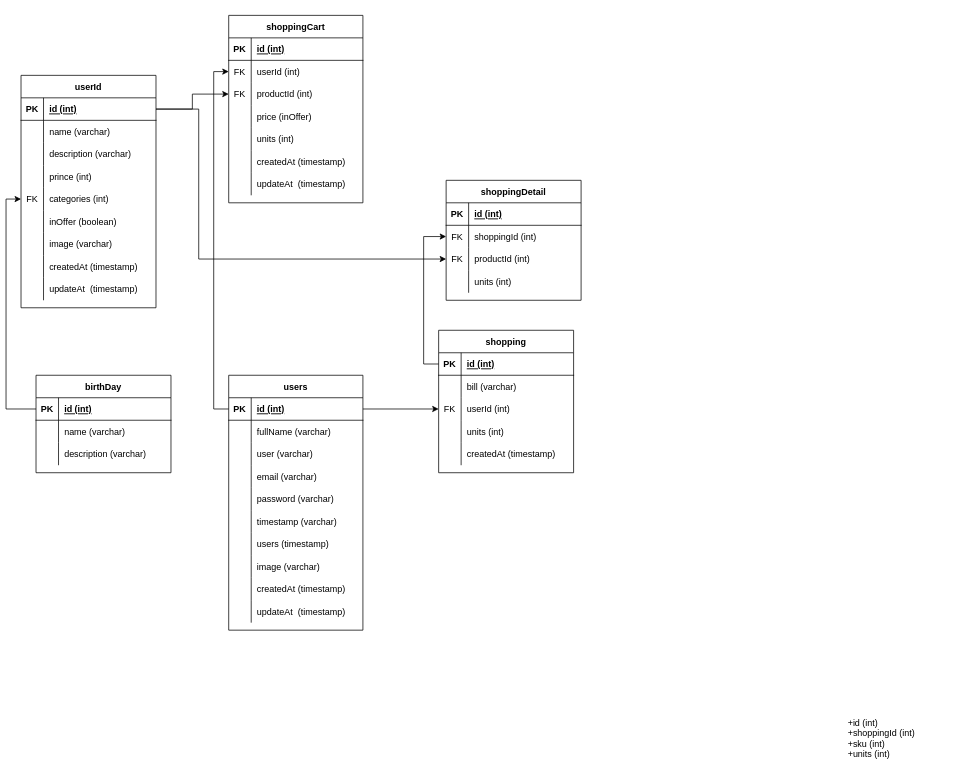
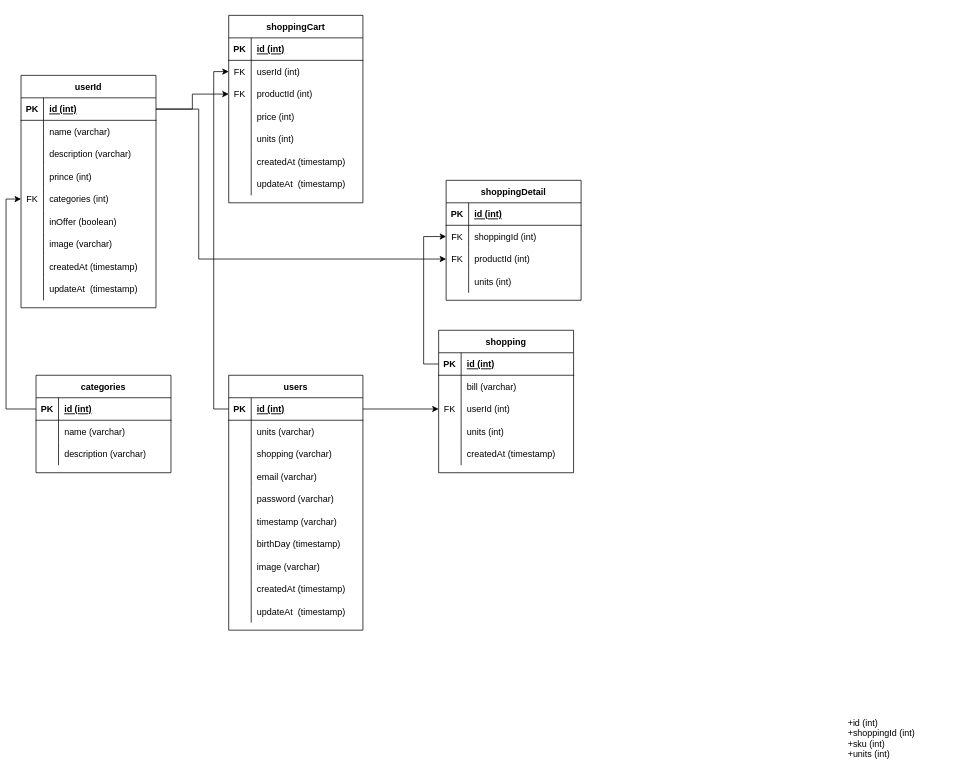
(291, 117) -> (281, 117)
(103, 387) -> (103, 387)
(298, 432) -> (292, 432)
(291, 455) -> (300, 455)
(297, 545) -> (303, 545)
